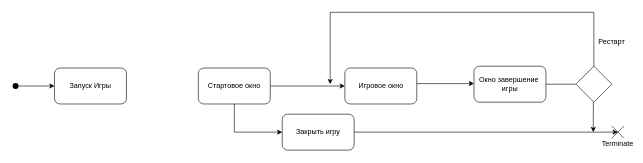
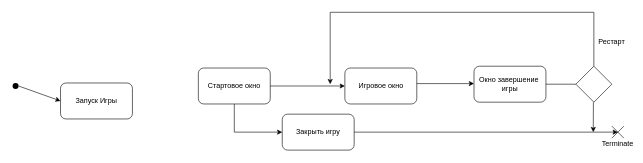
(90, 86) -> (96, 101)
